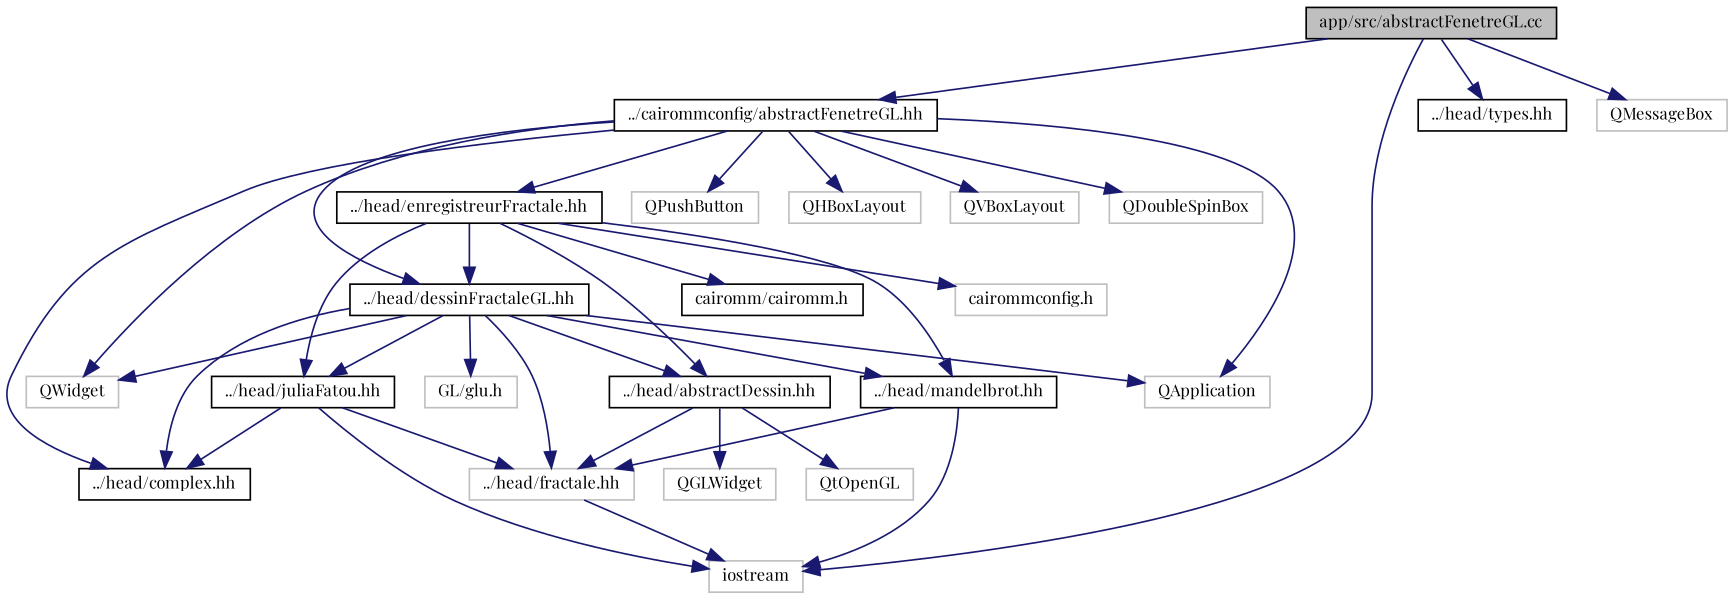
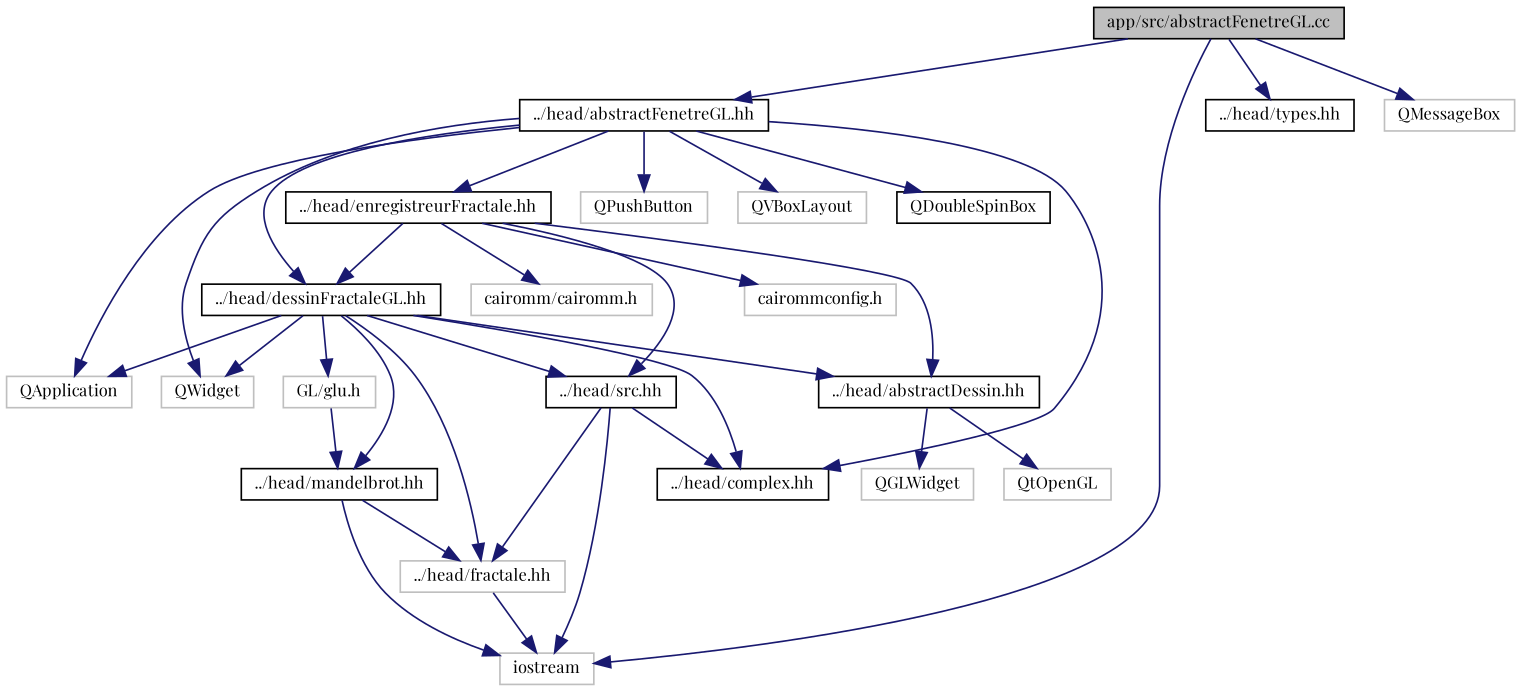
(776, 115) -> (644, 115)
(855, 208) -> none
(1186, 208) -> (974, 208)
(883, 287) -> (333, 430)
(772, 300) -> (562, 300)
(303, 392) -> (611, 392)
(643, 434) -> none
